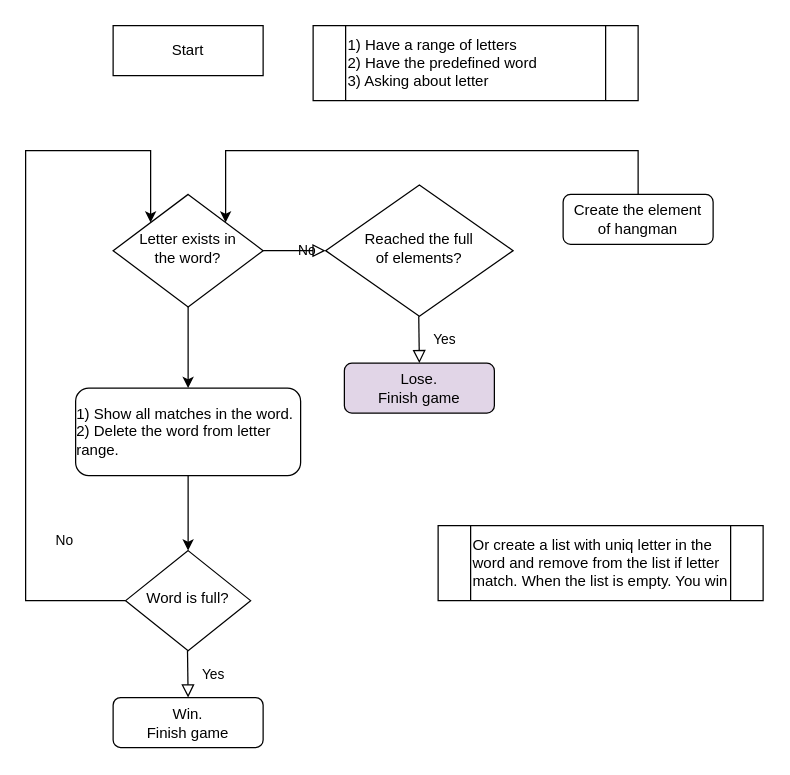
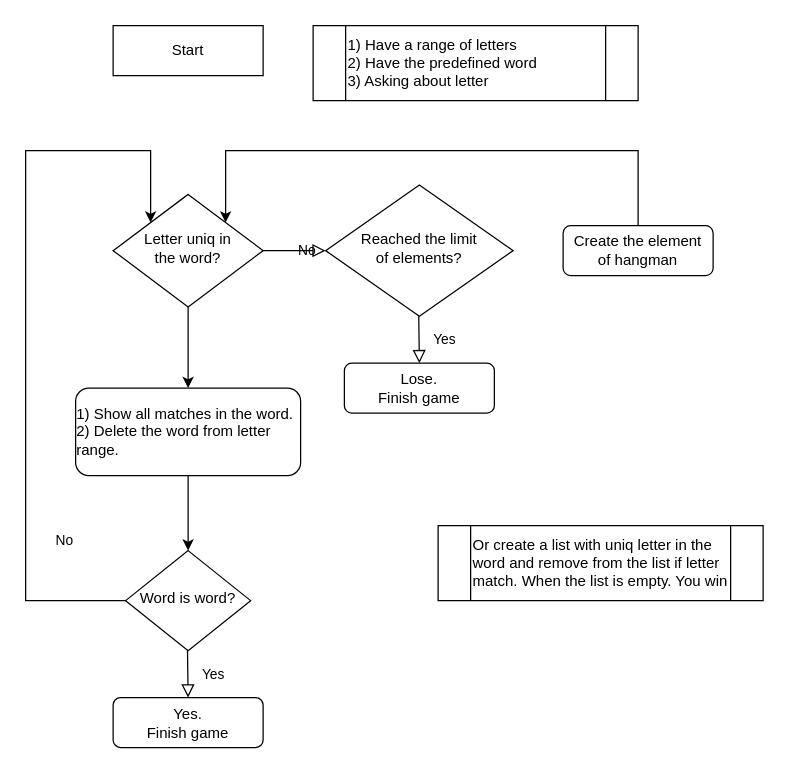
(638, 219) -> (638, 251)
(188, 248) -> (188, 248)
(419, 248) -> (419, 248)
(419, 388) -> (419, 388)
(188, 598) -> (188, 598)
(188, 723) -> (188, 723)
